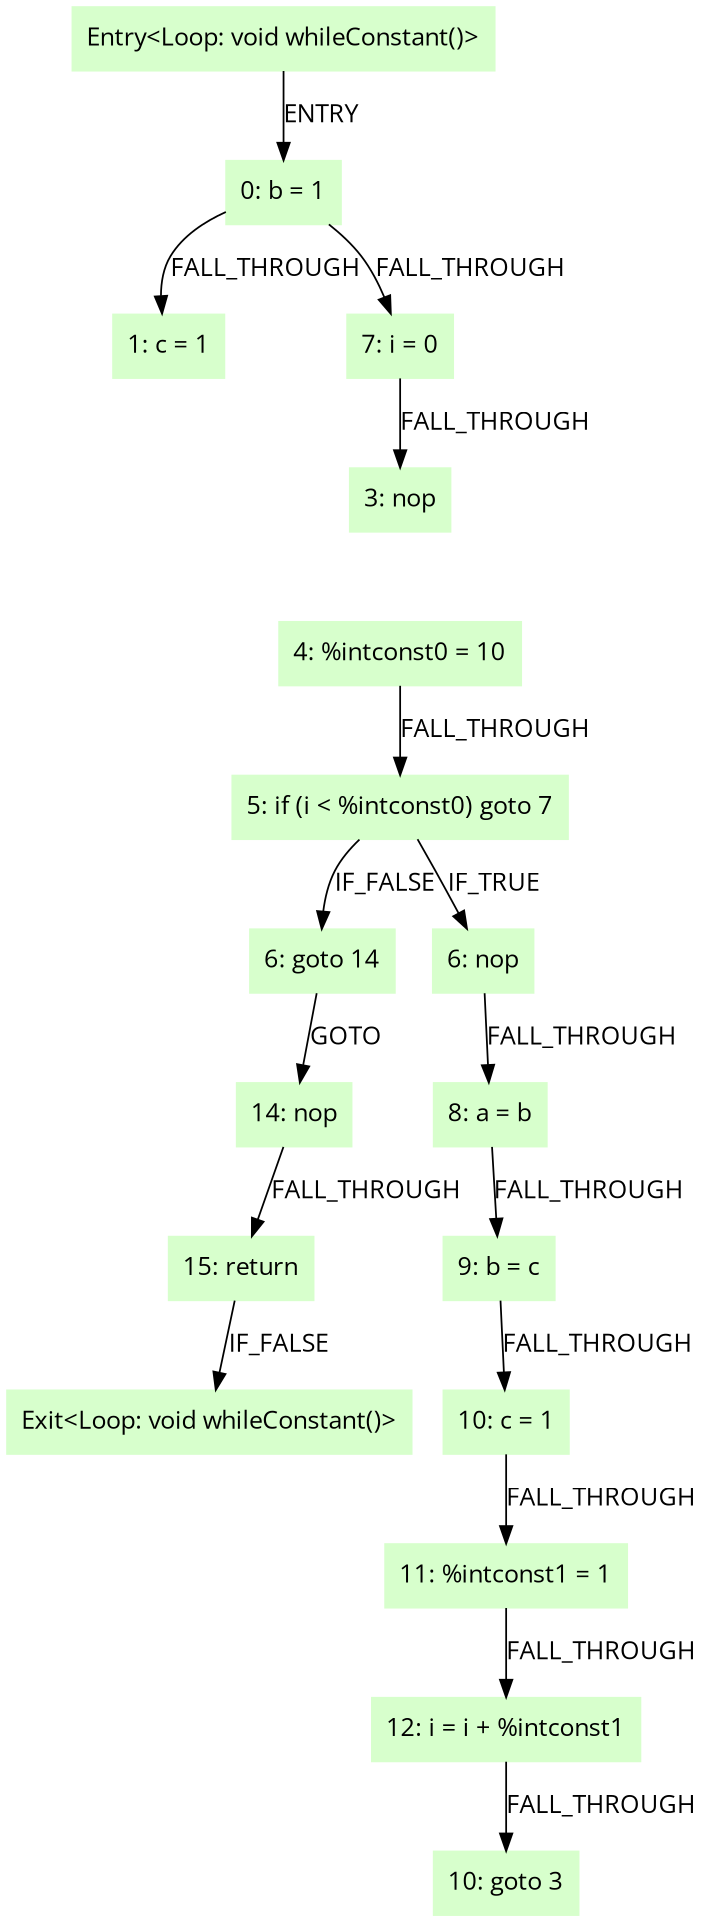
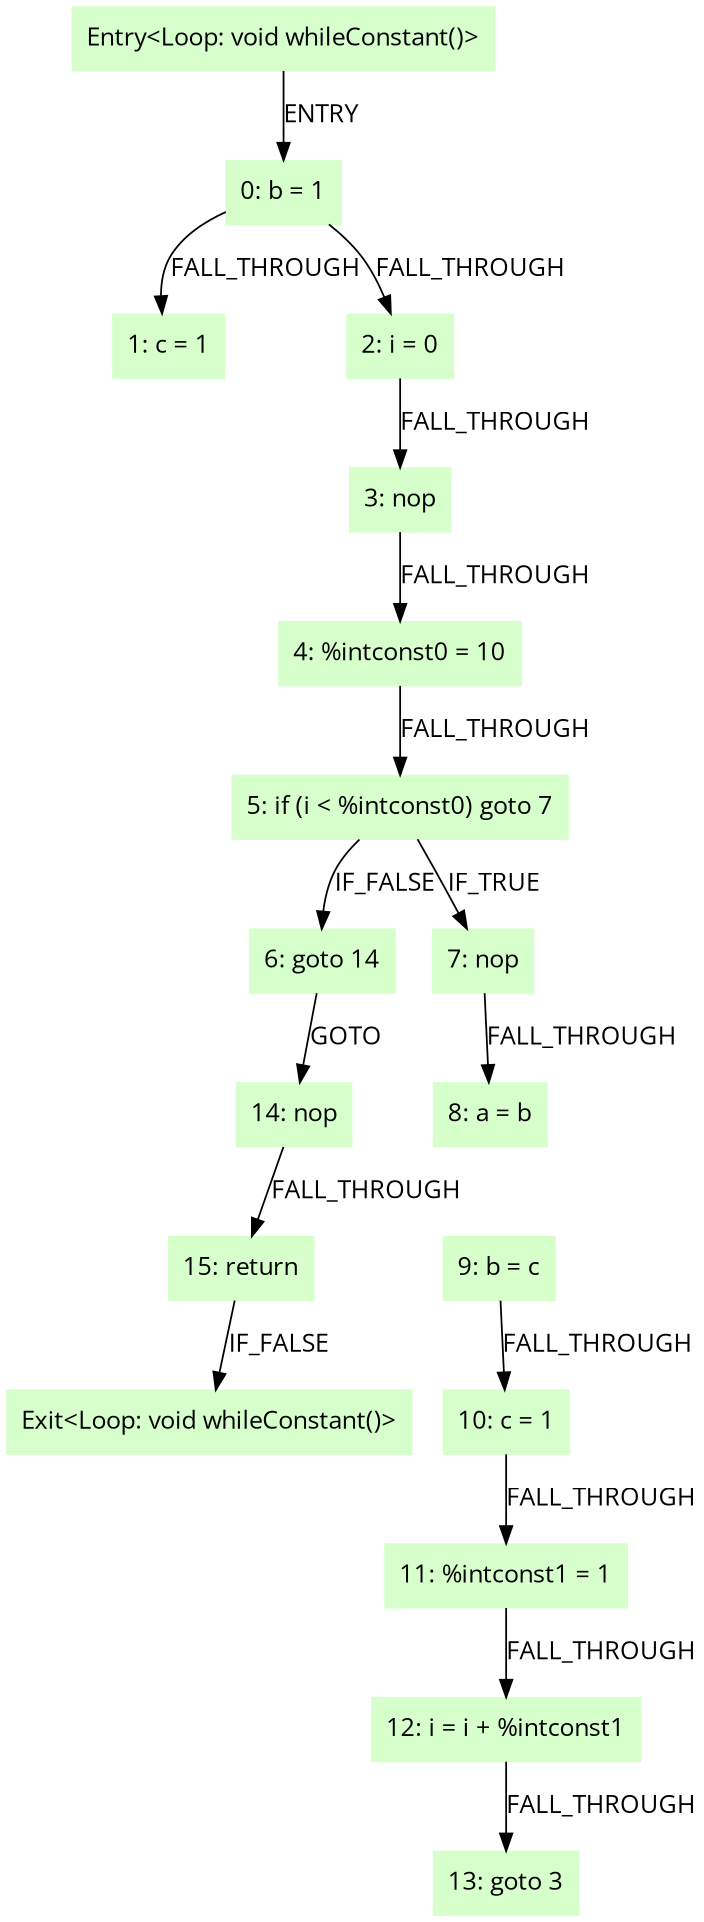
(400, 346) -> (400, 346)
none -> (400, 568)
(483, 961) -> (483, 961)
(494, 1183) -> none
(506, 1883) -> (506, 1883)
